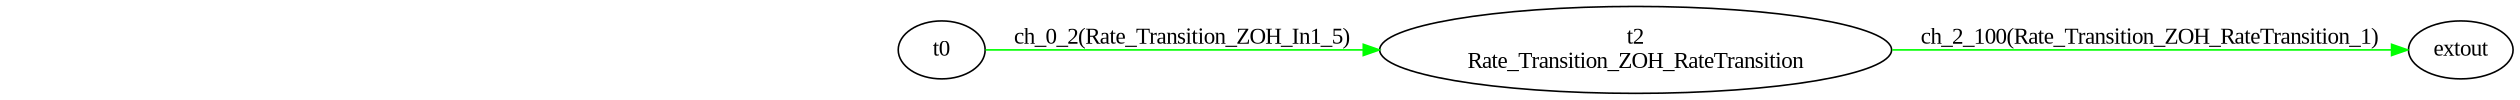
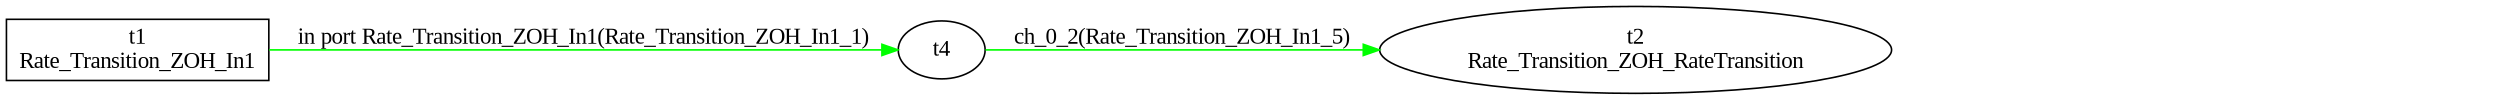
none -> (138, 50)
(942, 50) -> (942, 50)
(2461, 50) -> none
